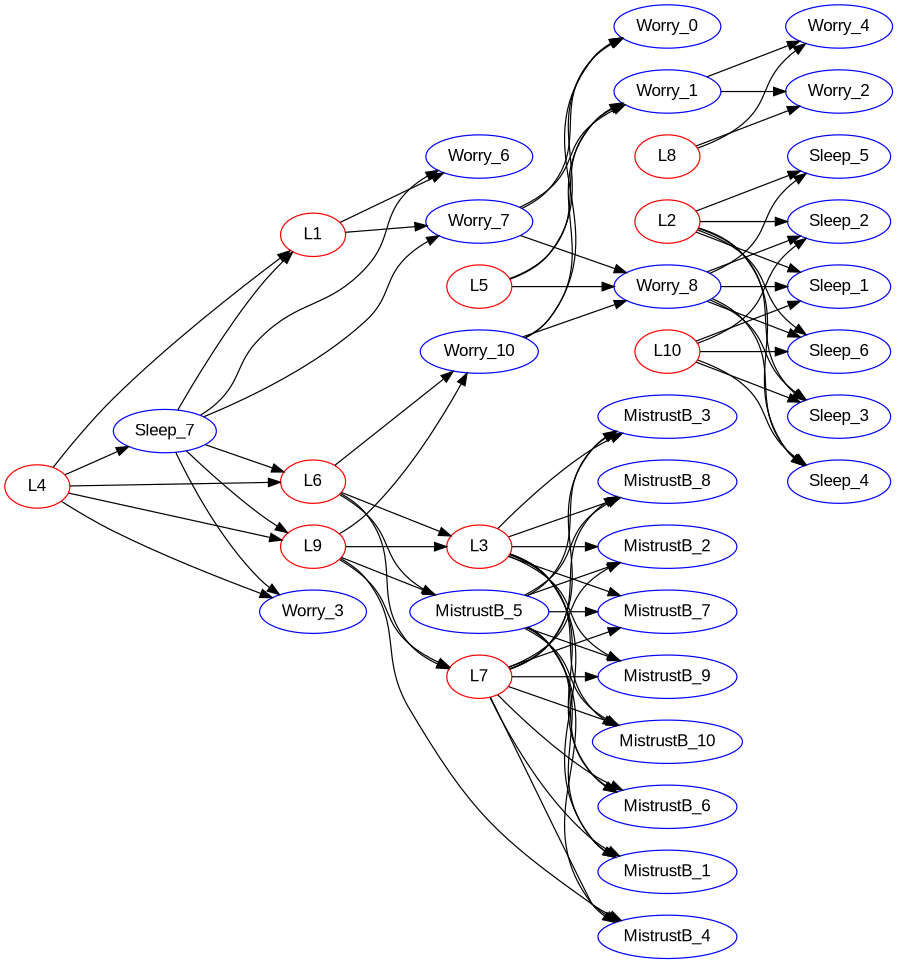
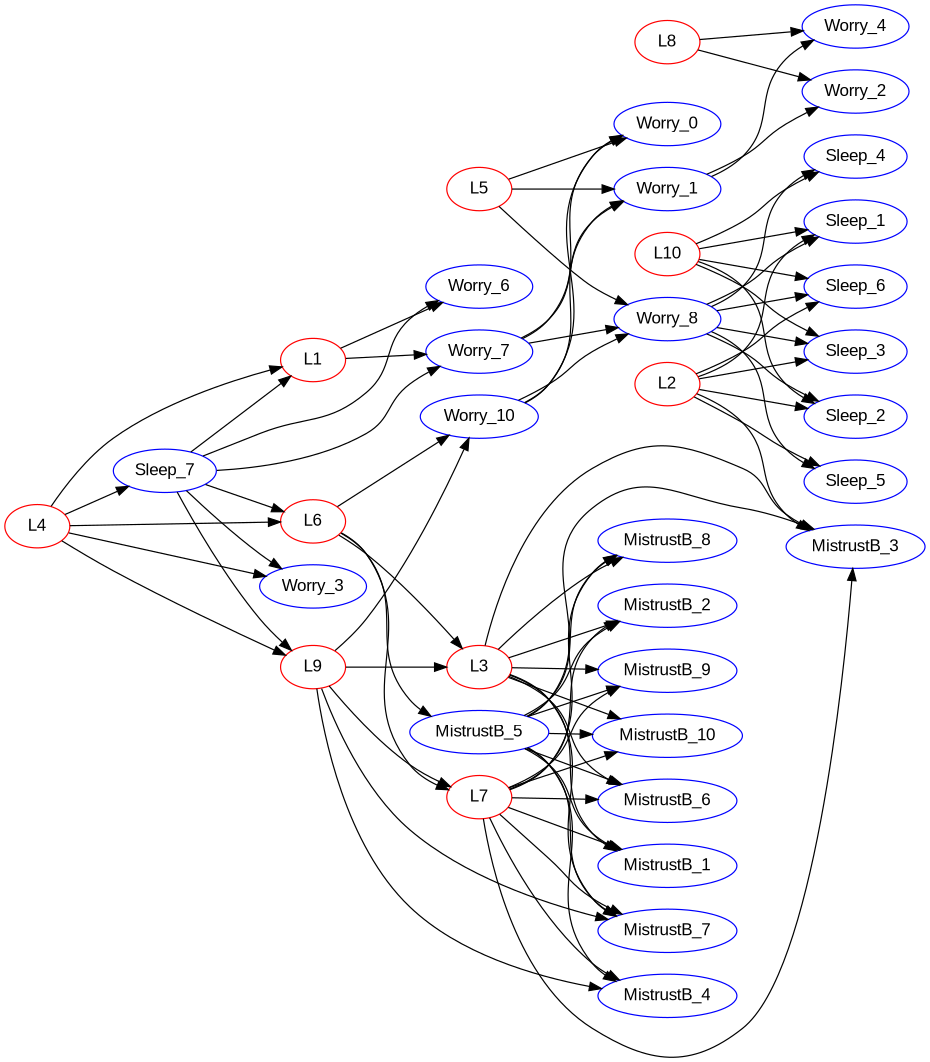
(767, 331) -> (759, 450)
(378, 572) -> (425, 842)
